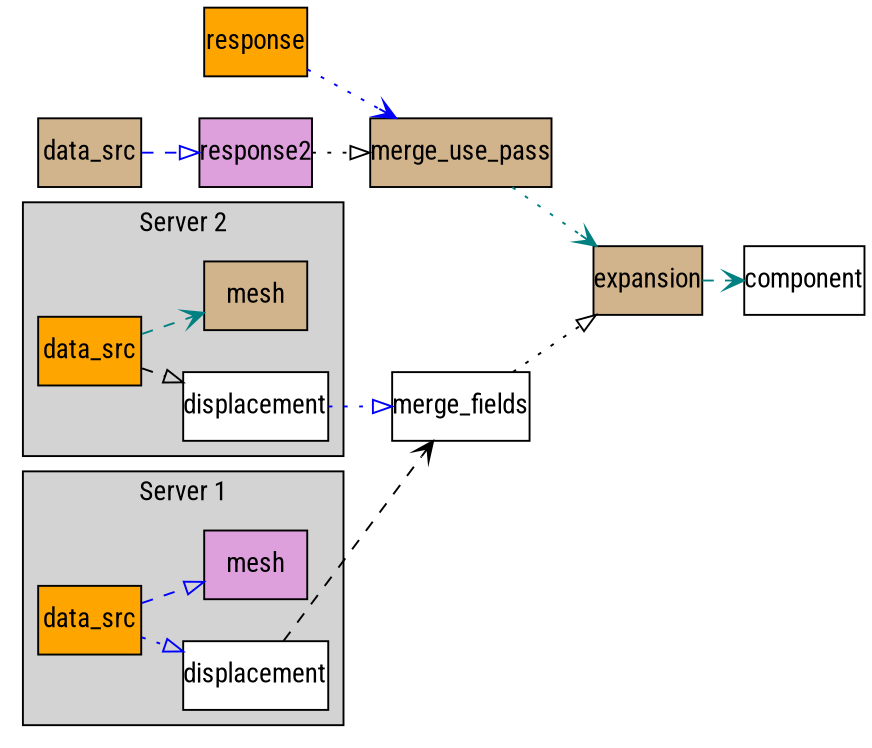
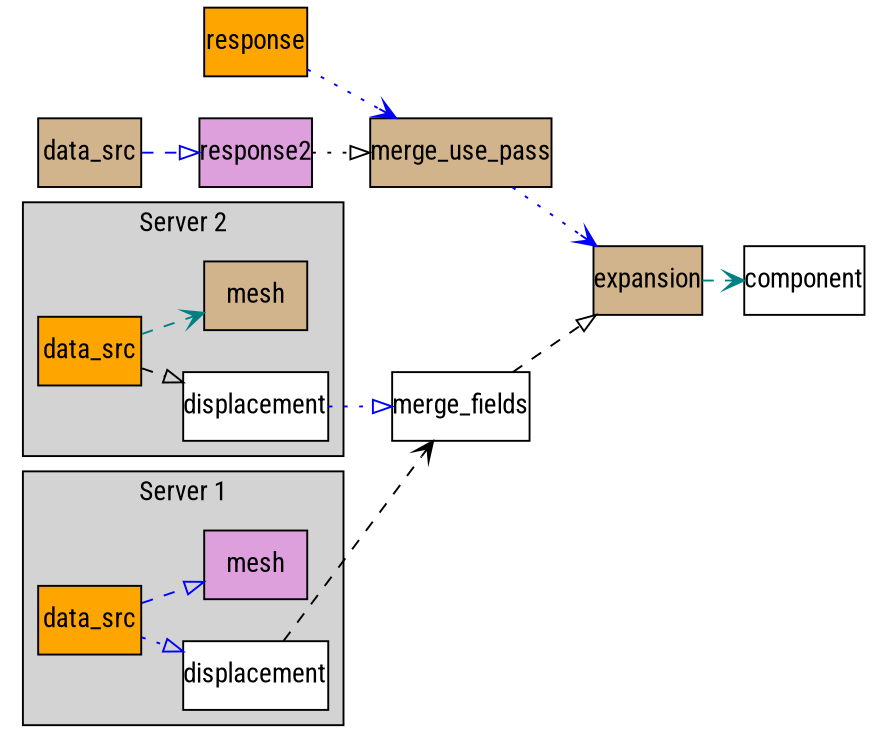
(546, 211) -> (546, 211)
(546, 349) -> (546, 349)
